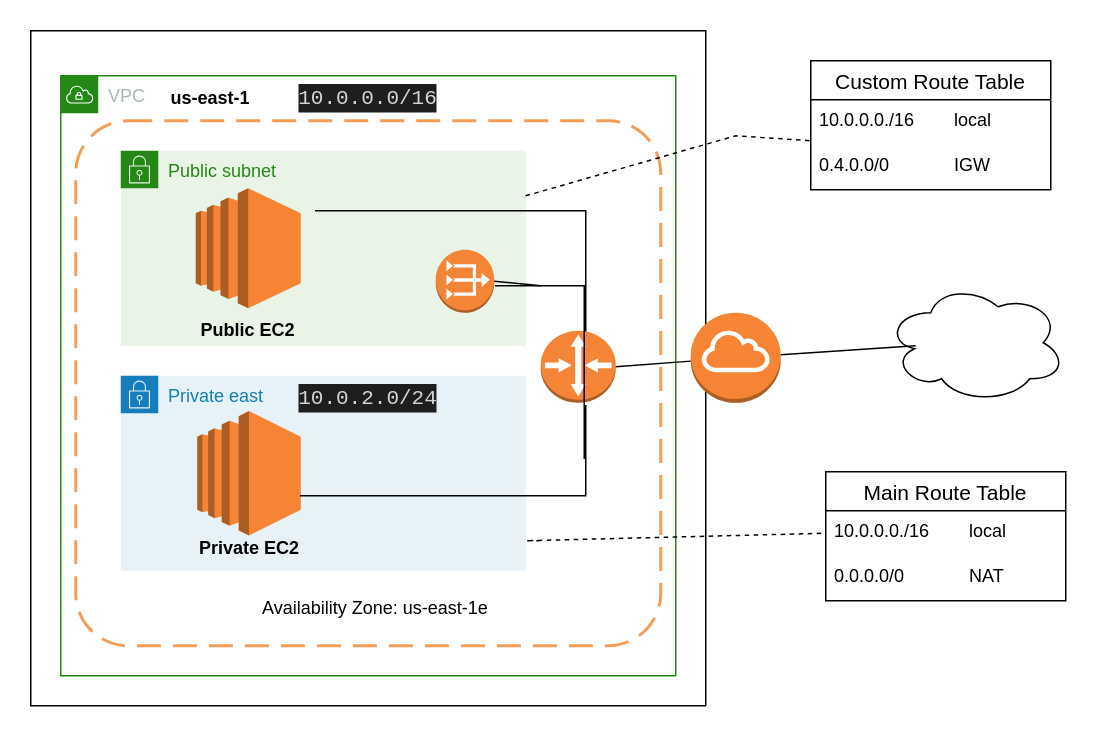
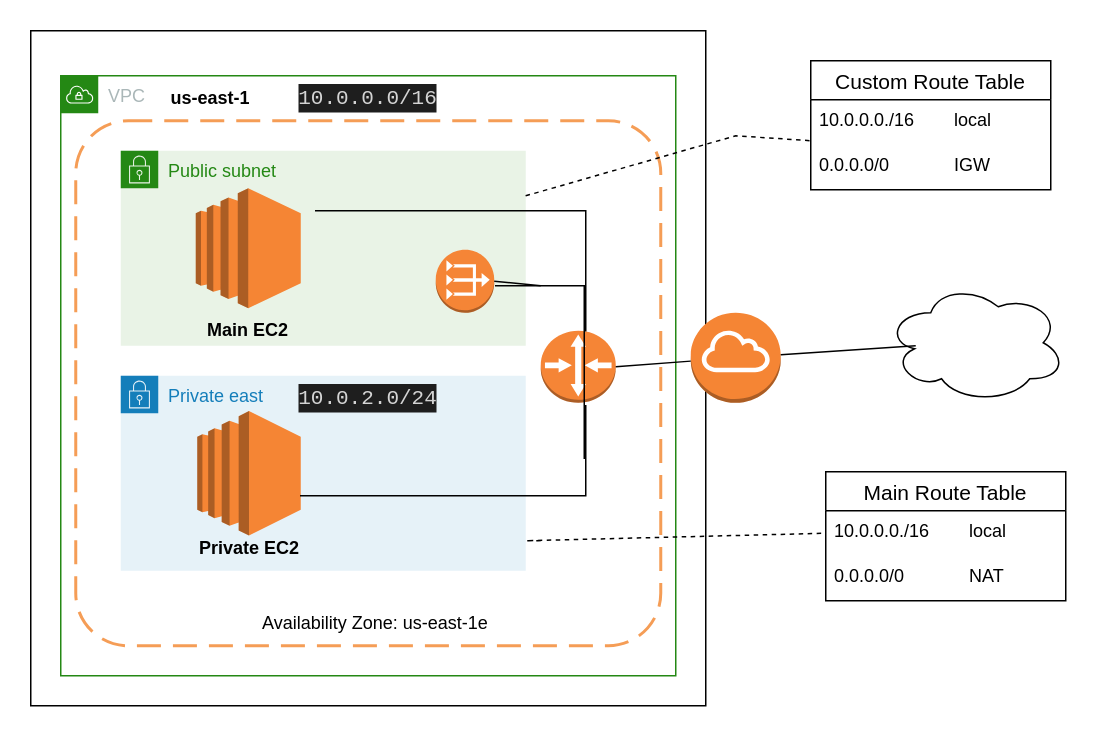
(938, 165) -> (938, 165)
(248, 331) -> (248, 331)
(376, 608) -> (376, 623)
